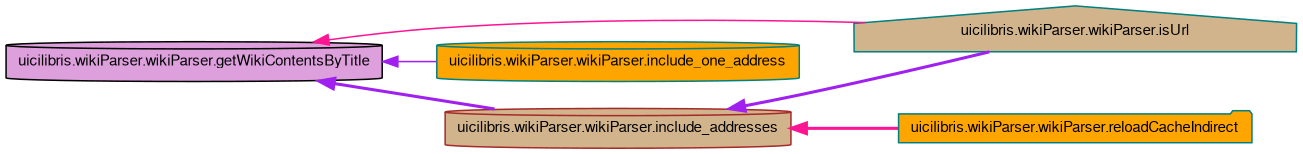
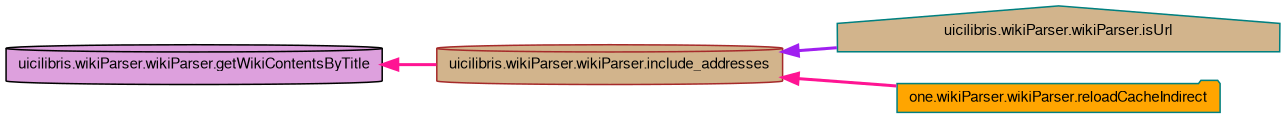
(597, 21) -> none
(618, 62) -> none
(414, 96) -> (417, 65)
(1075, 128) -> (1059, 98)
